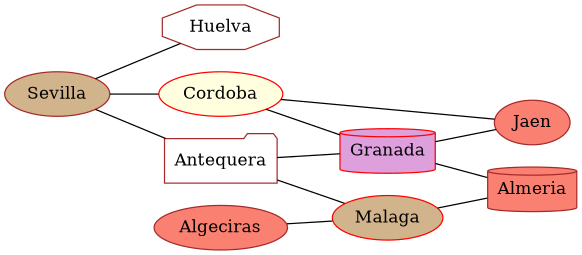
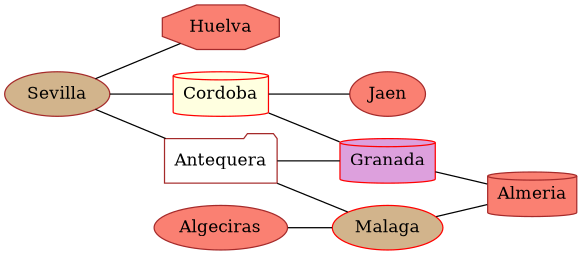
(221, 27) -> (221, 27)
(221, 94) -> (221, 94)
(466, 136) -> none
